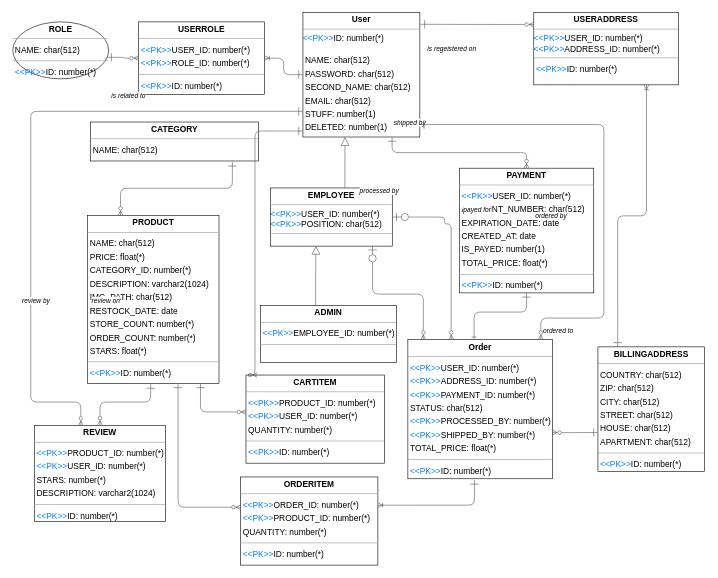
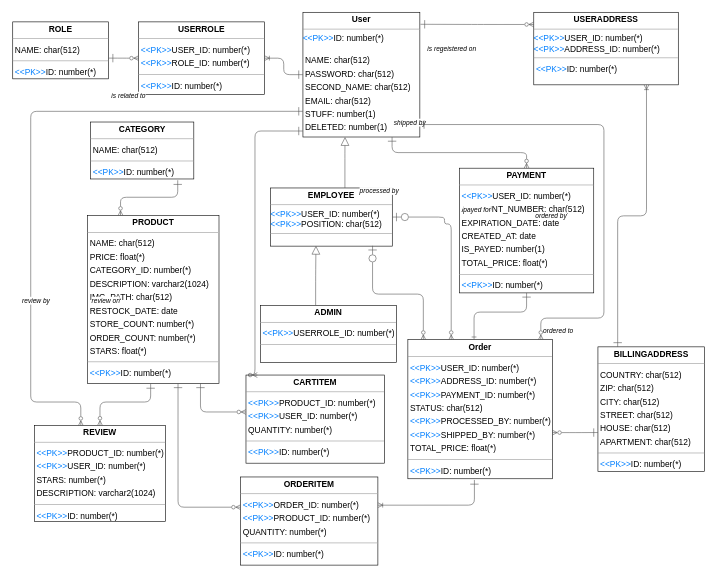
(60, 50) -> (60, 50)
(174, 142) -> (142, 151)
(324, 316) -> (324, 316)
